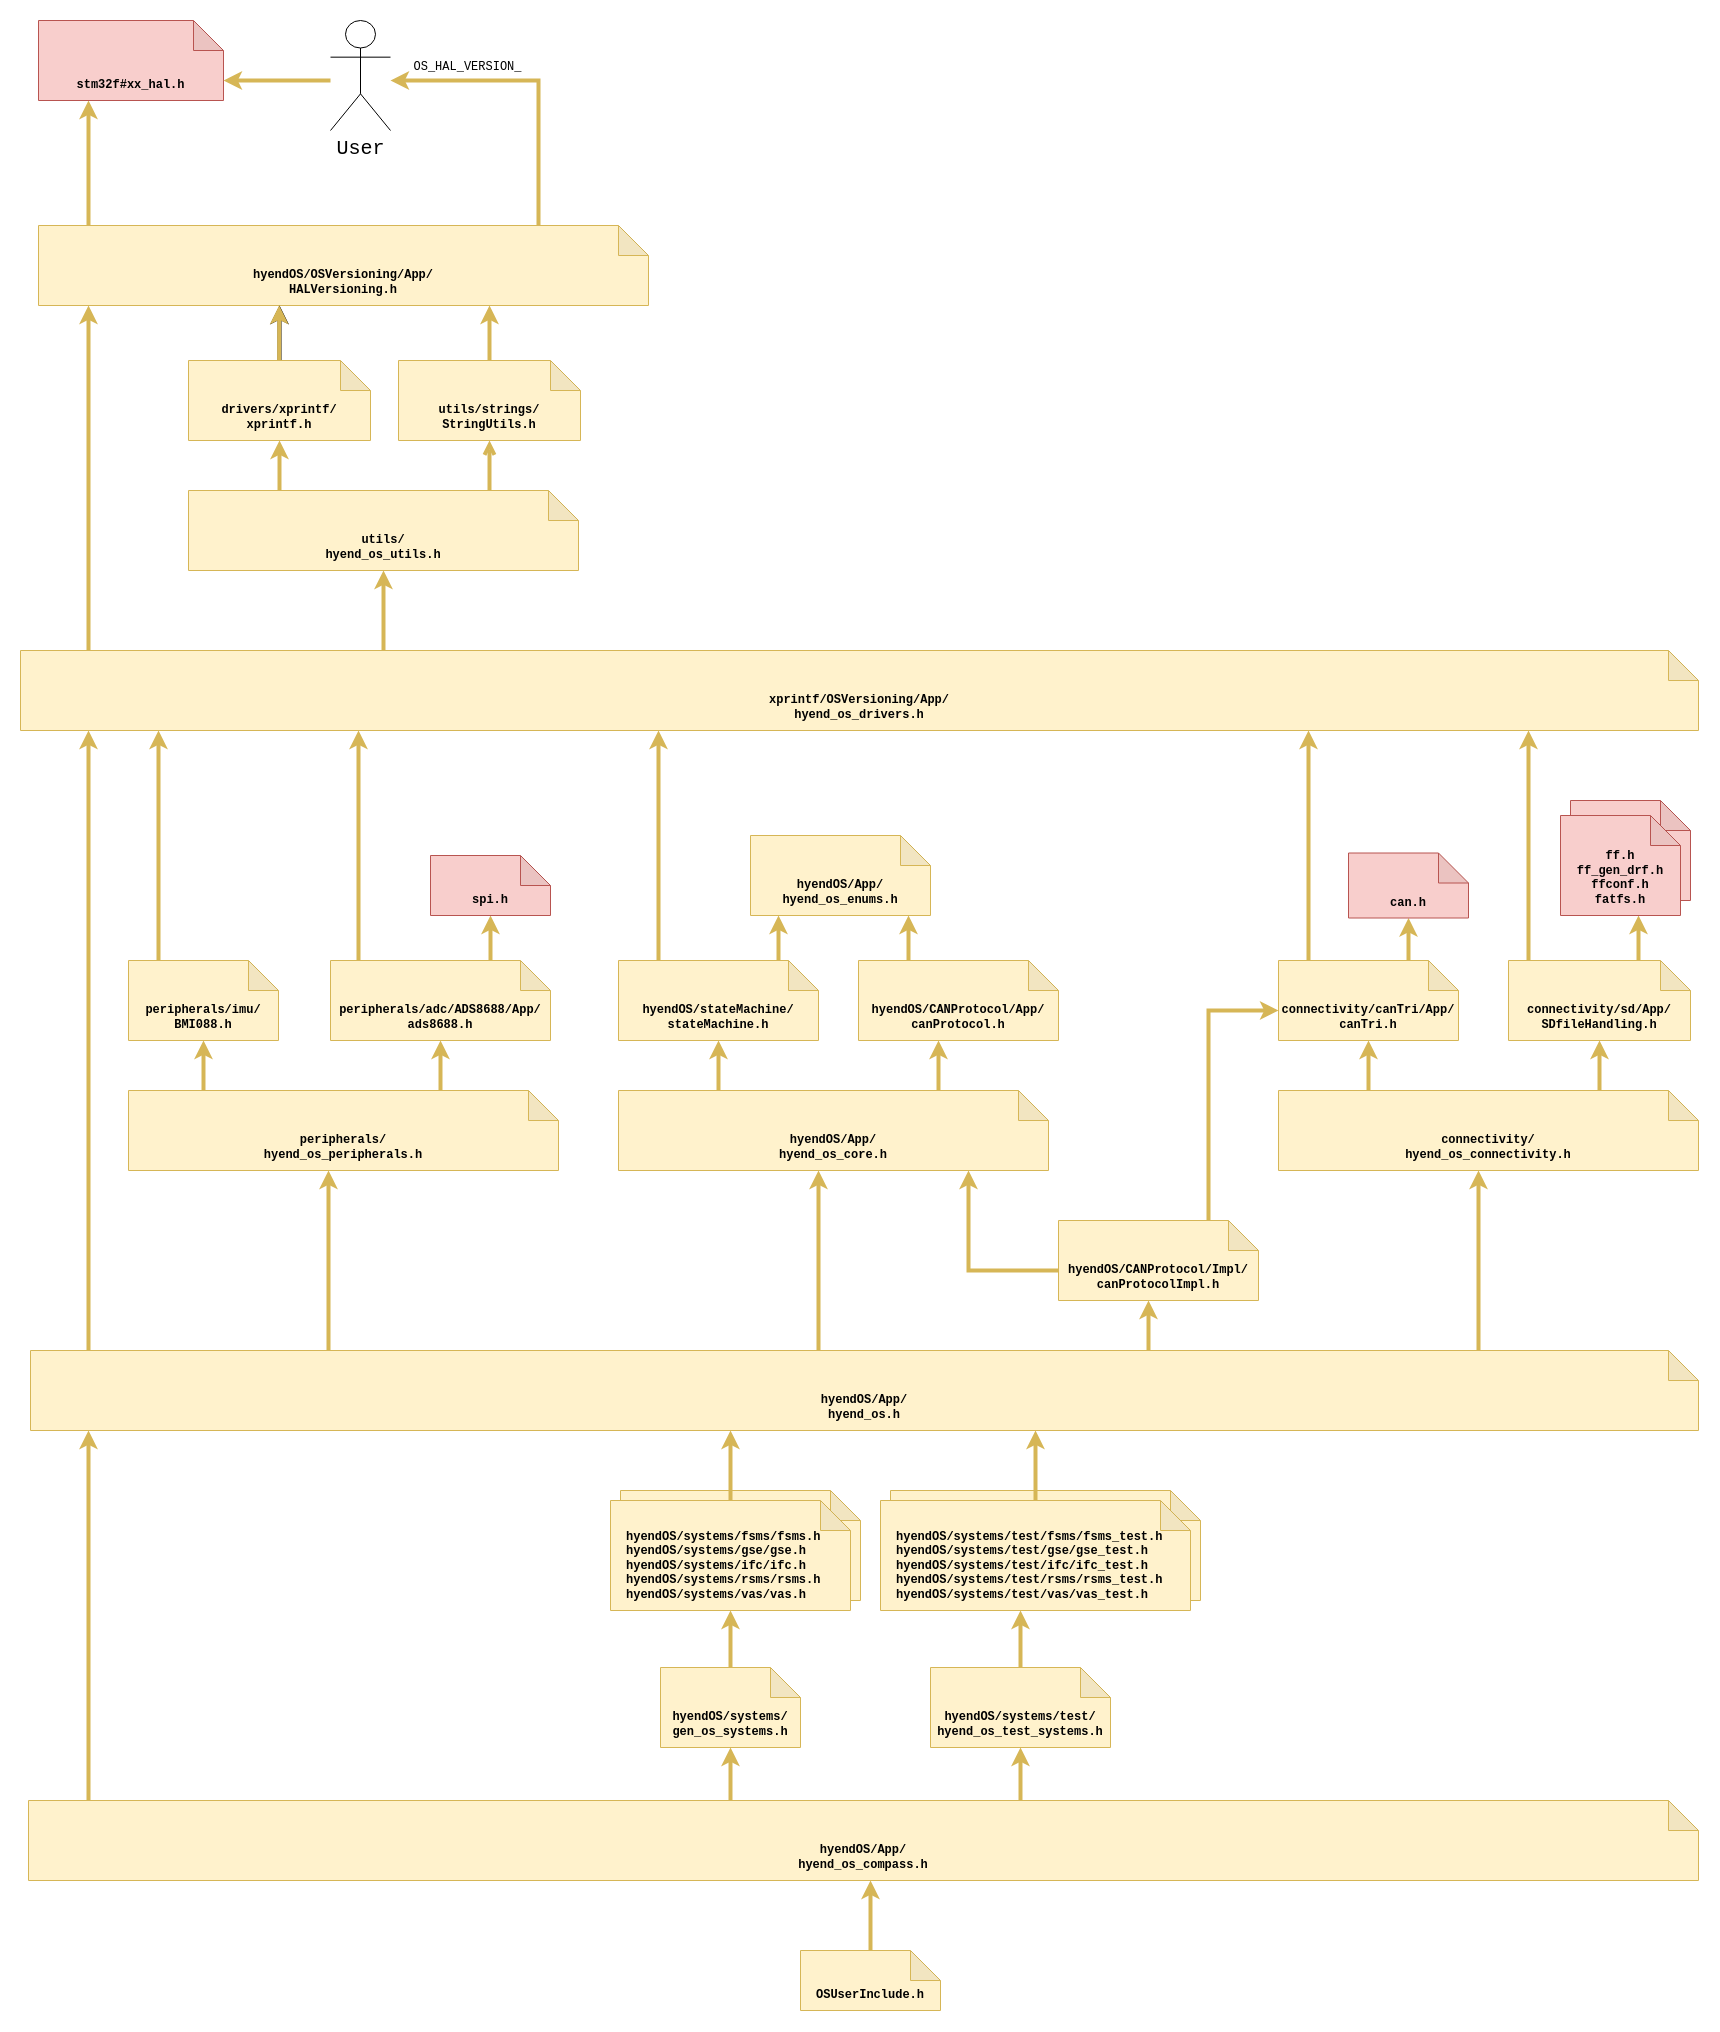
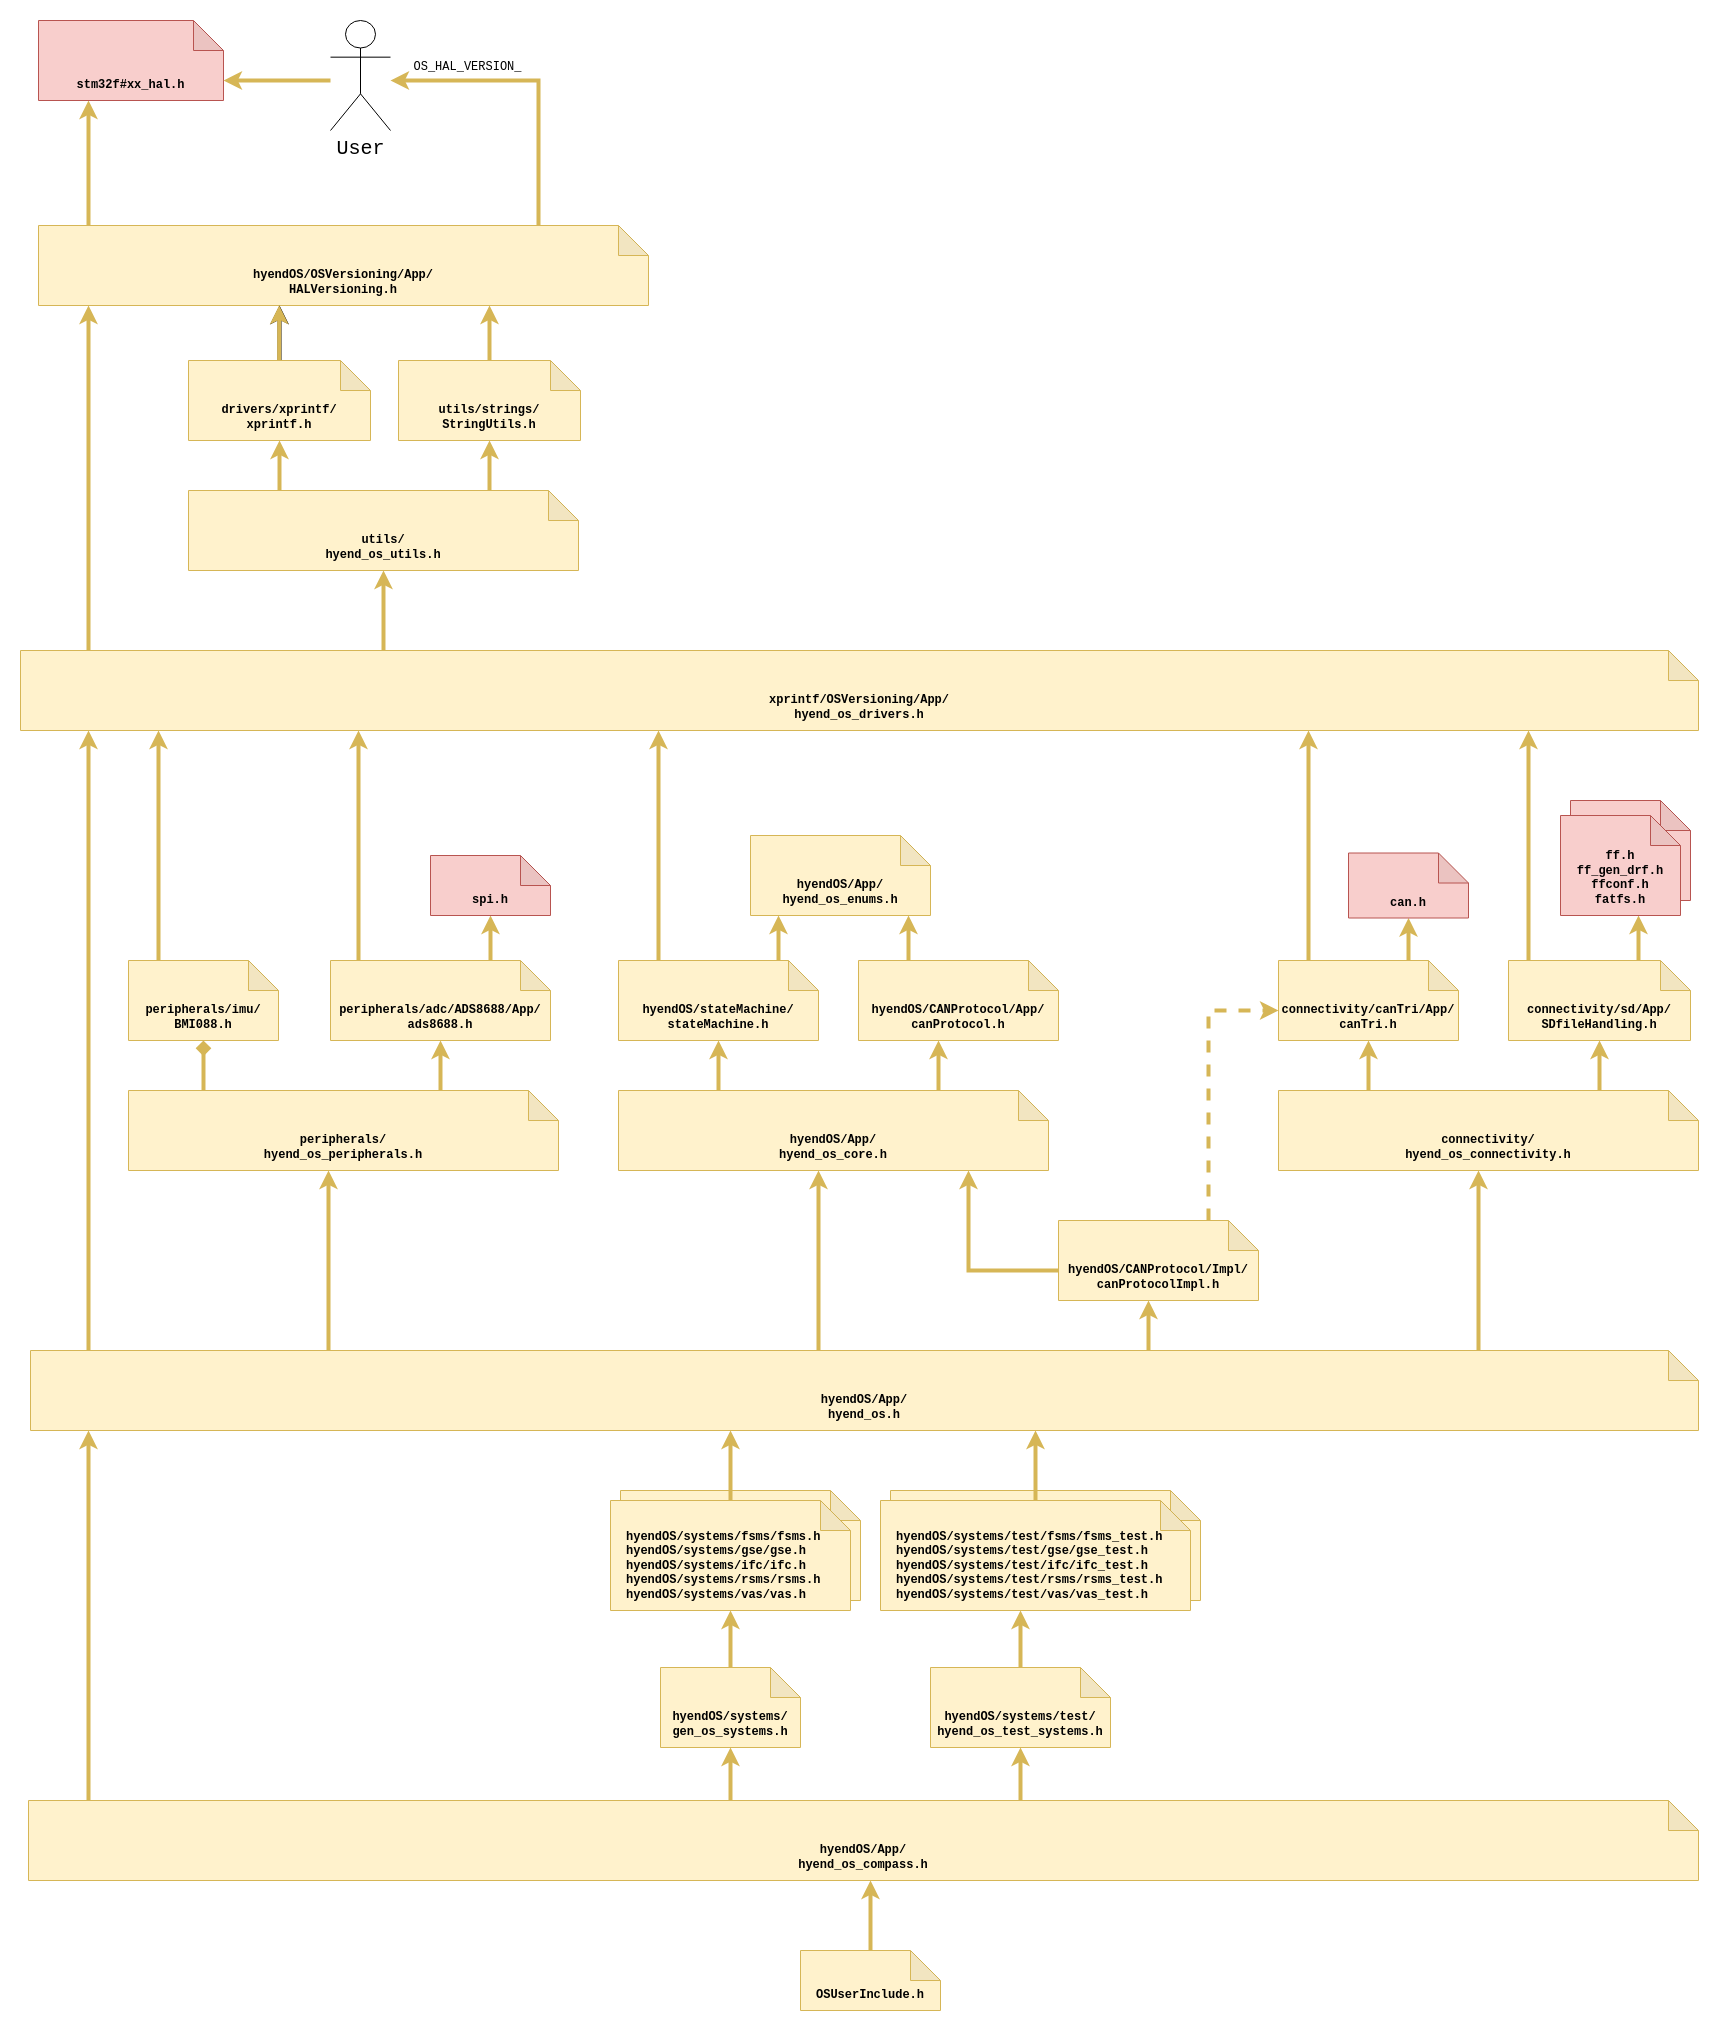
(490, 455) -> (490, 455)
(1232, 1011) -> (1232, 1011)
(204, 1055) -> (204, 1055)
